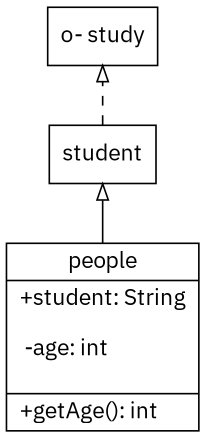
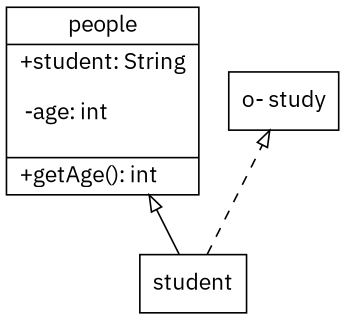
(103, 222) -> (168, 232)
